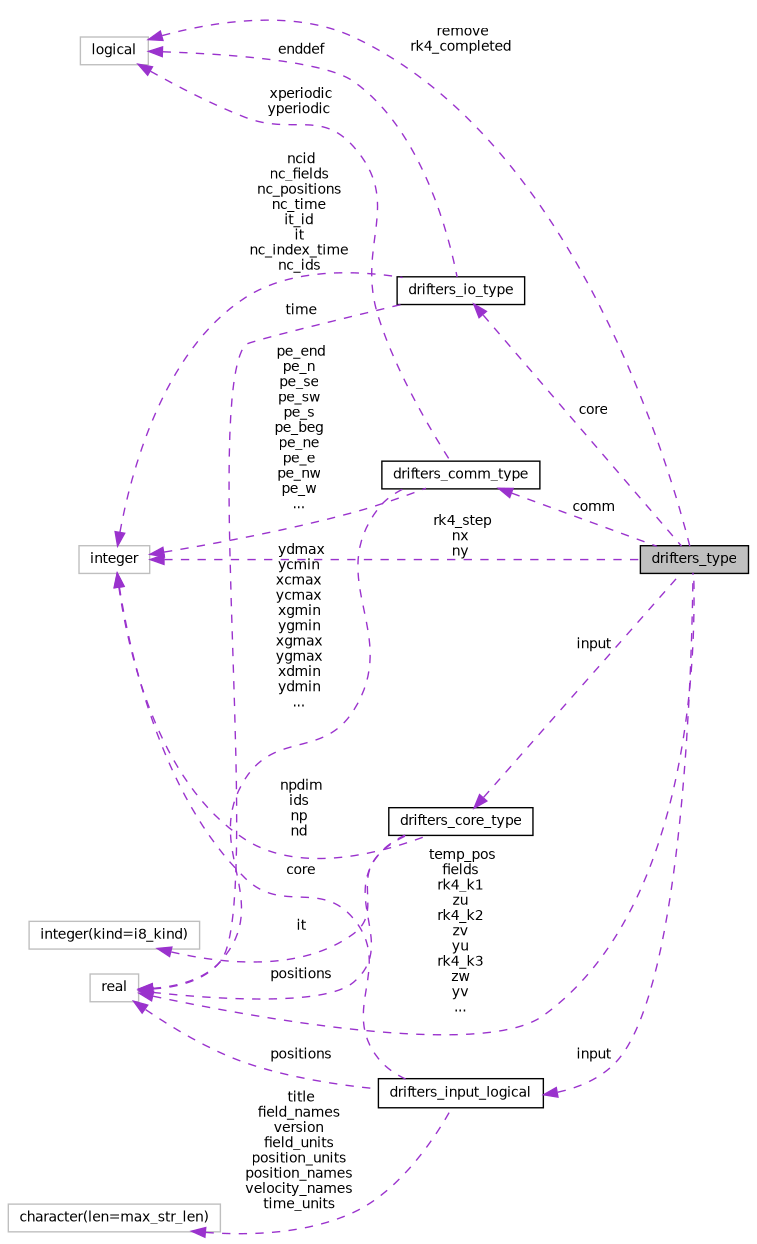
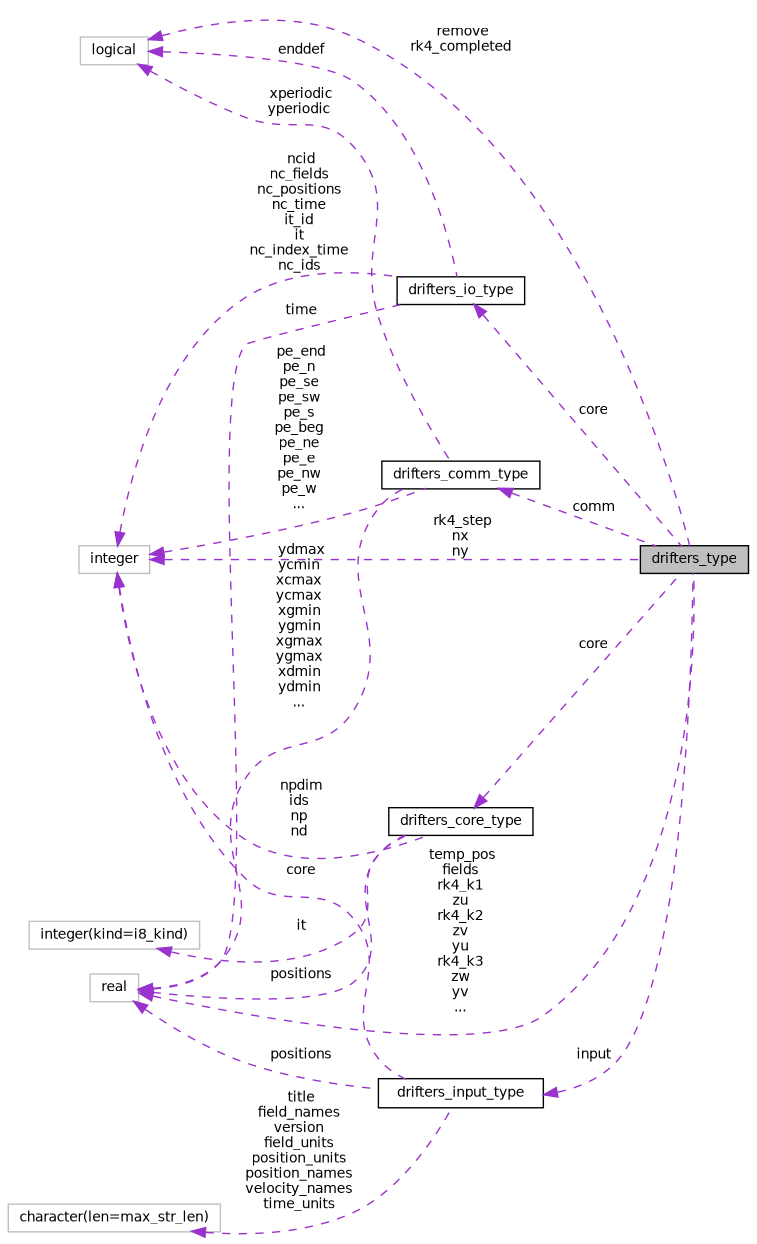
(592, 645) -> (592, 645)
(461, 1093) -> (461, 1093)
